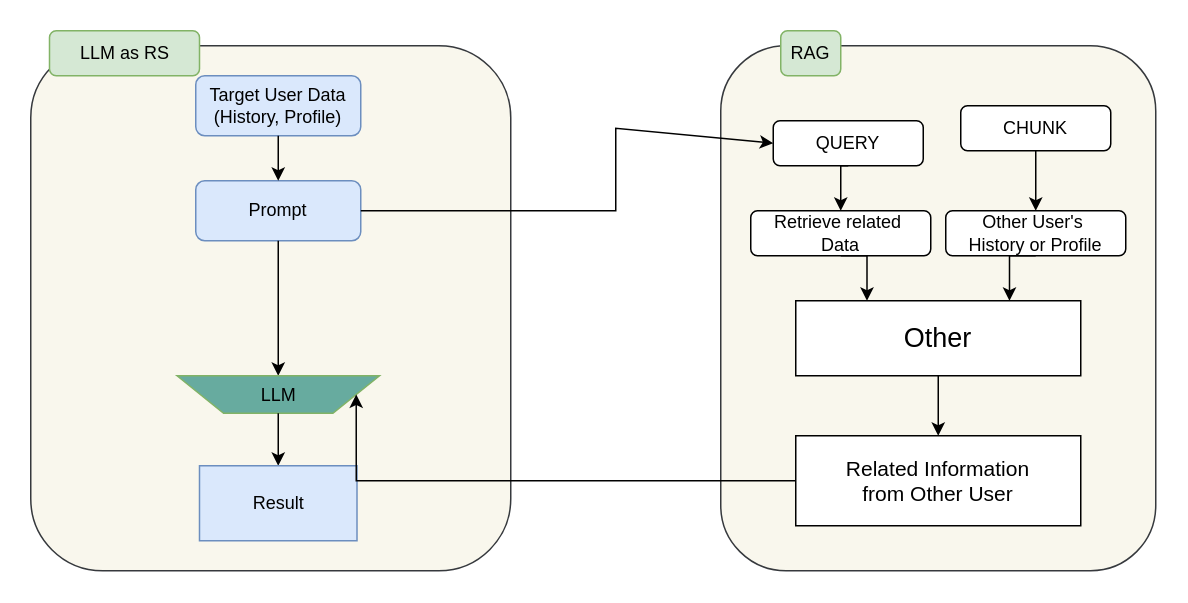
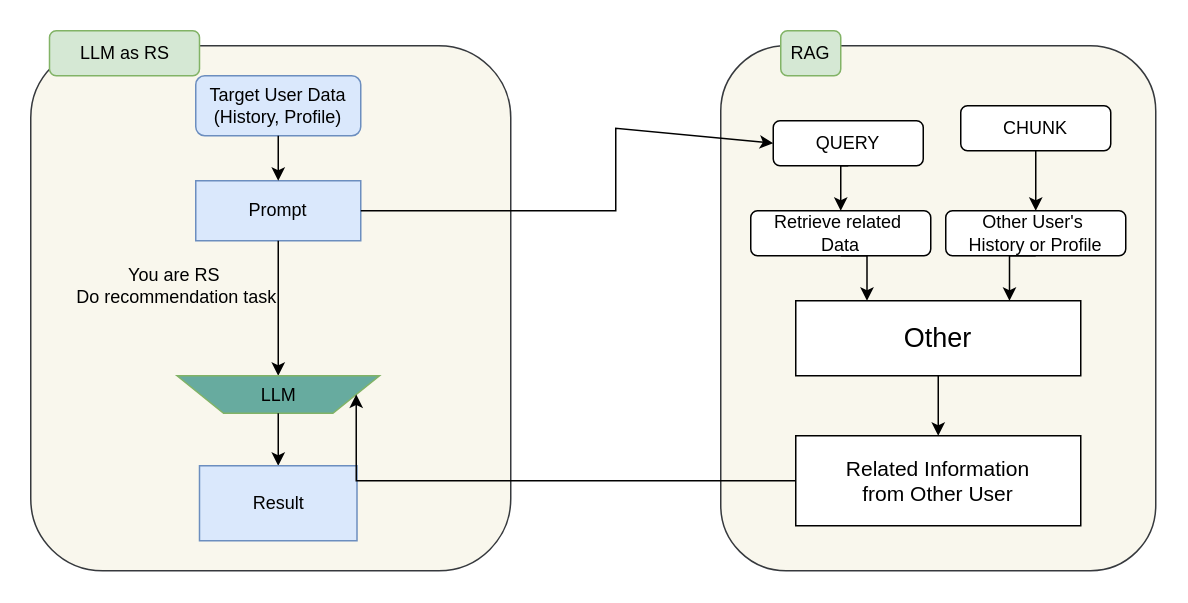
(278, 211) -> (278, 211)
none -> (177, 286)
